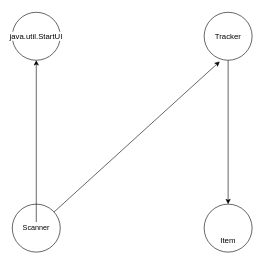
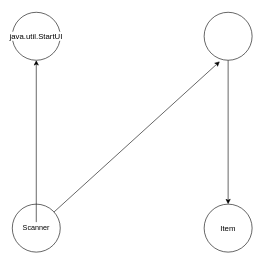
(228, 36) -> none
(228, 240) -> (228, 228)
